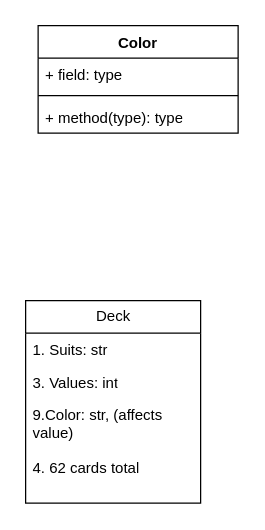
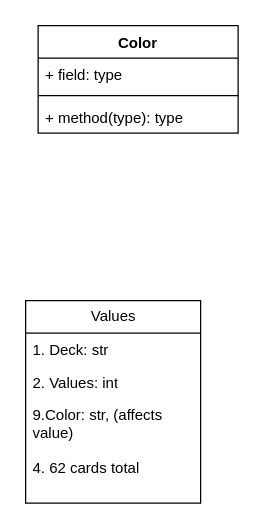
(114, 317) -> (114, 317)
(78, 351) -> (76, 351)
(80, 383) -> (80, 383)
